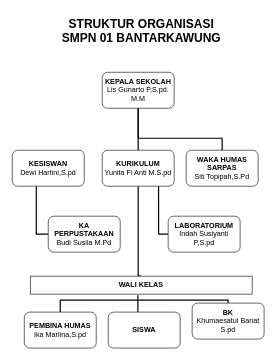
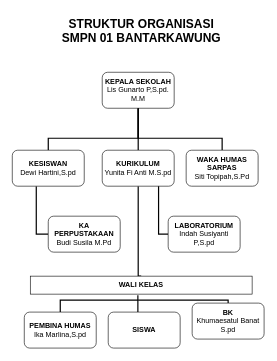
none -> (86, 138)
